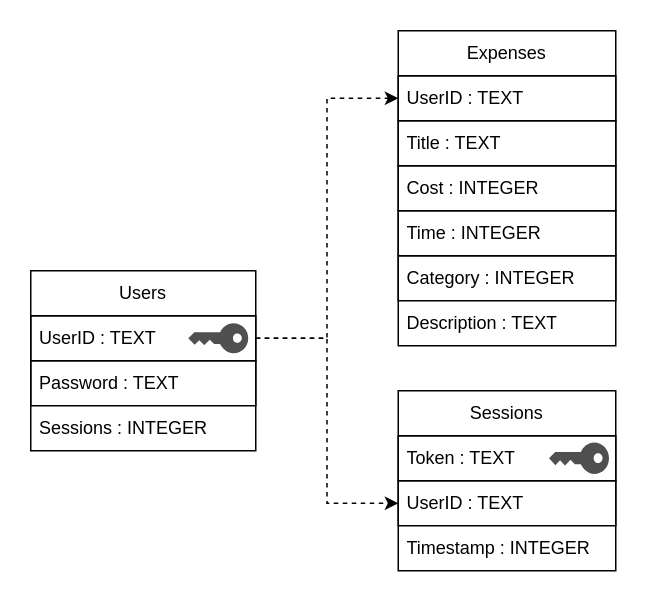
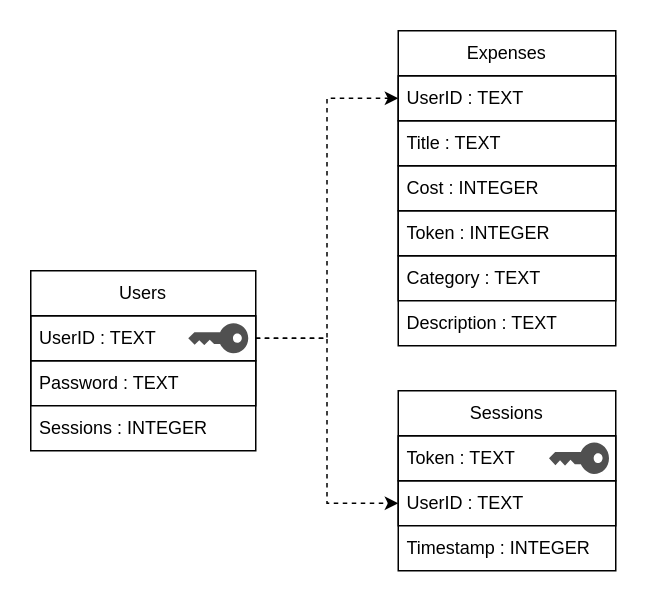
(468, 233) -> (476, 233)
(491, 278) -> (476, 278)
